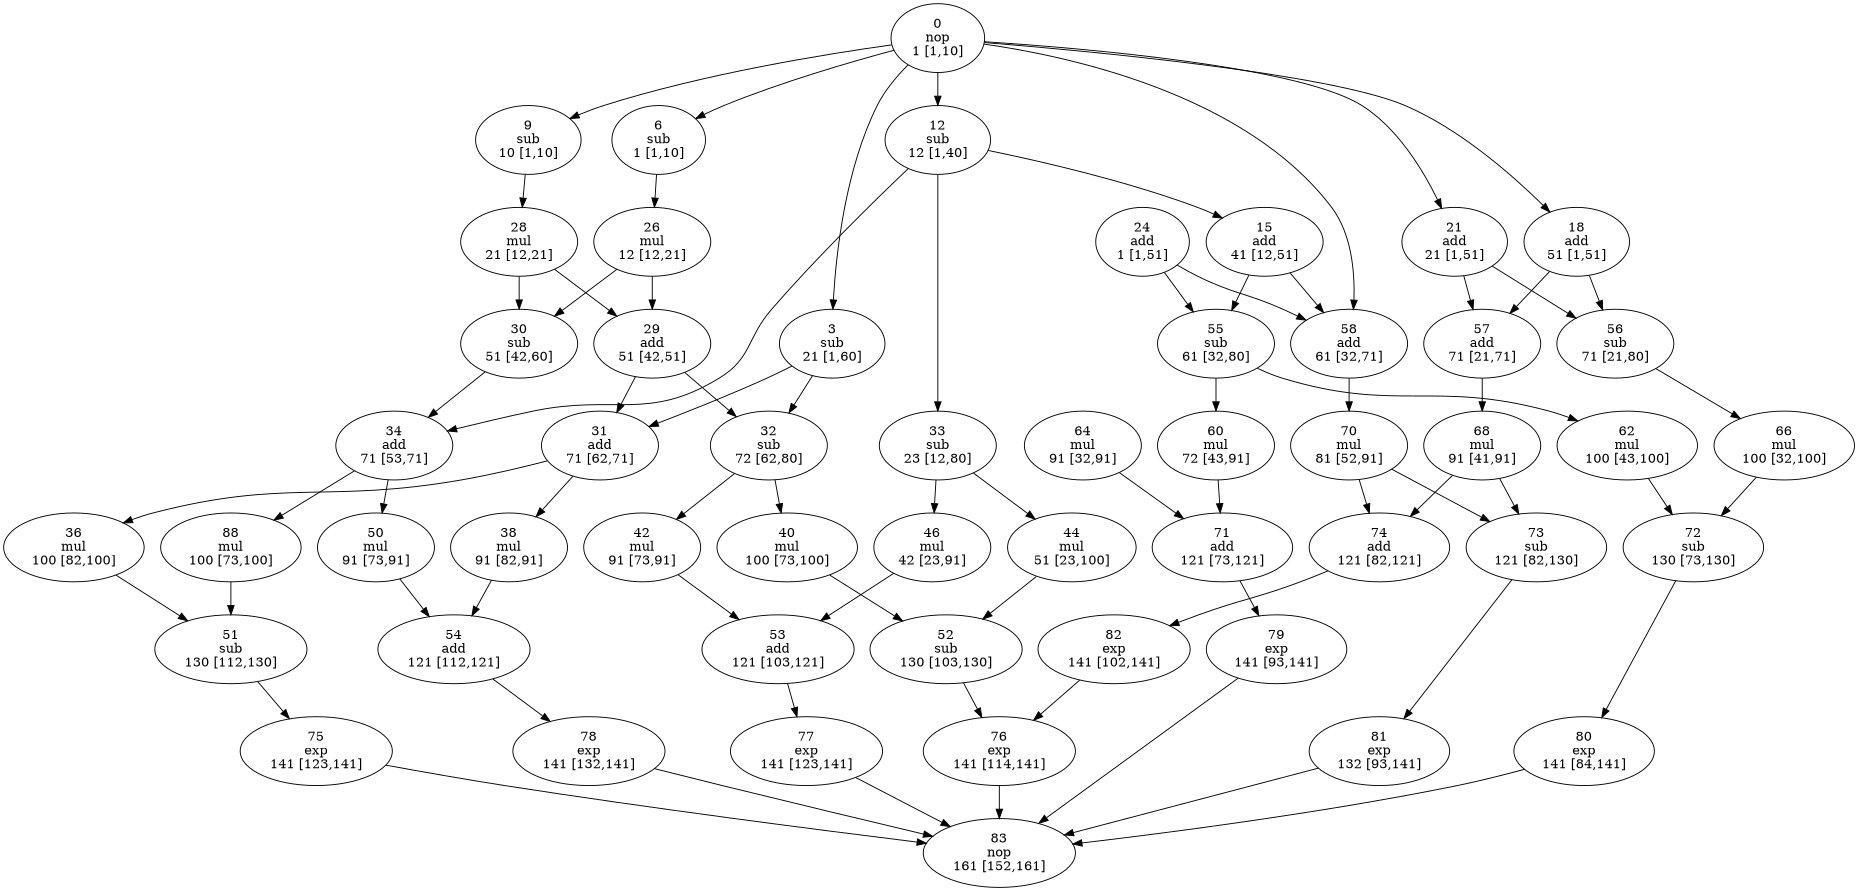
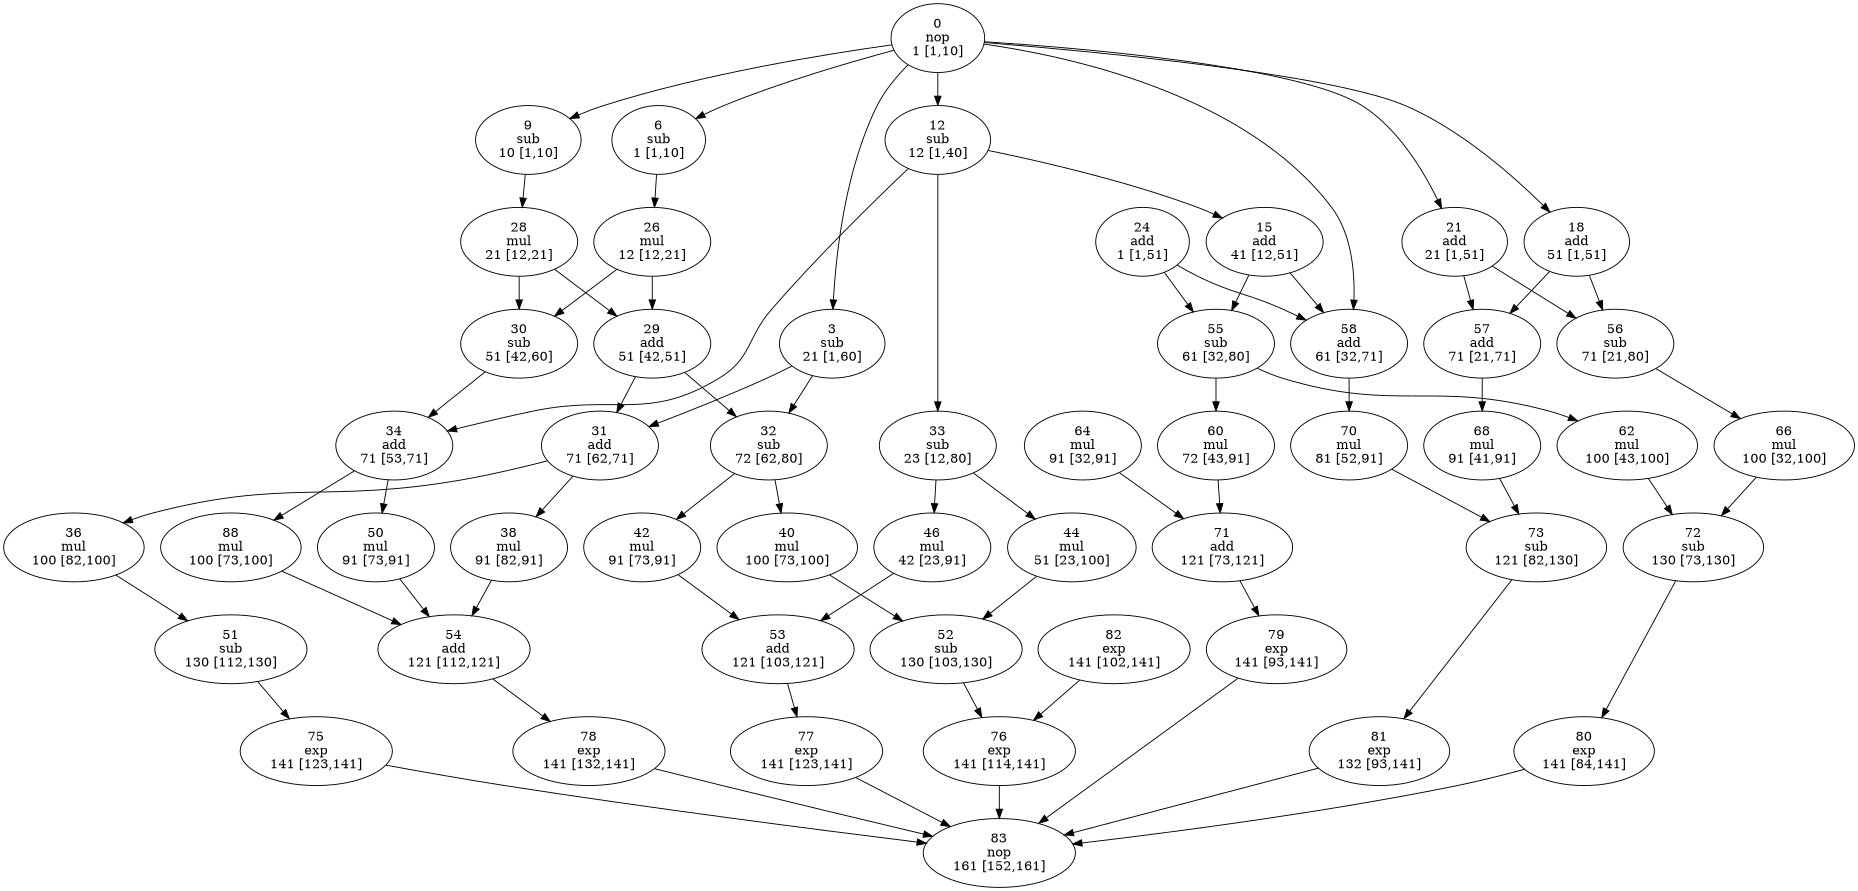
(1379, 547) -> none
(231, 594) -> (337, 596)
